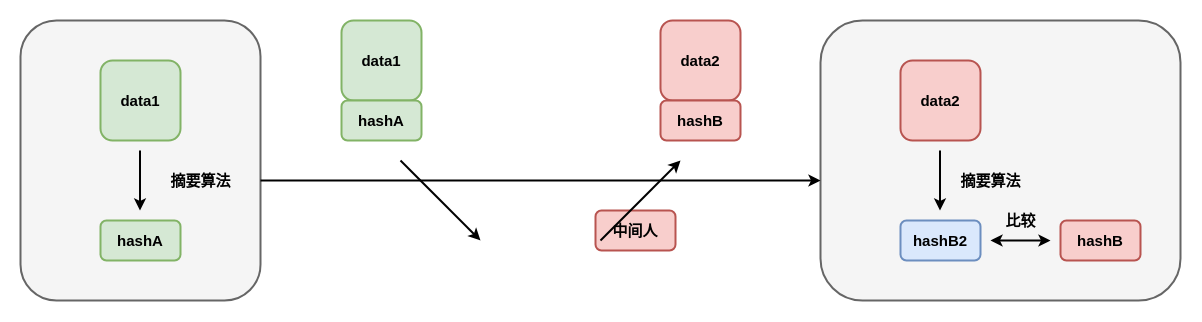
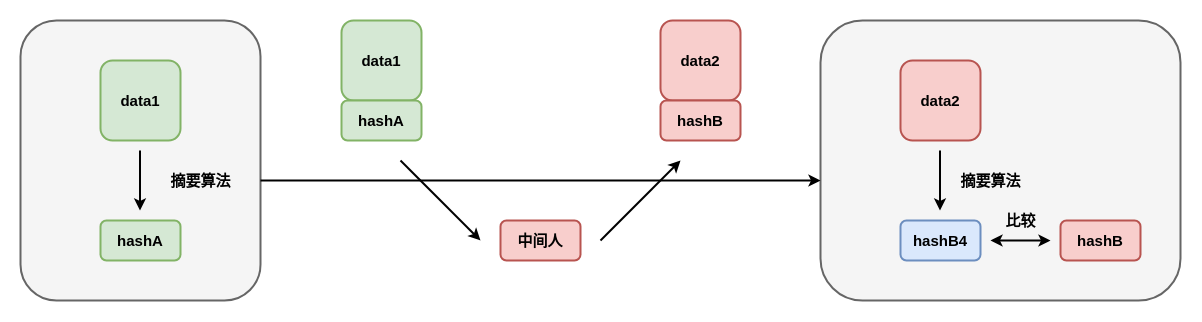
(636, 231) -> (541, 241)
(941, 241) -> (941, 241)
